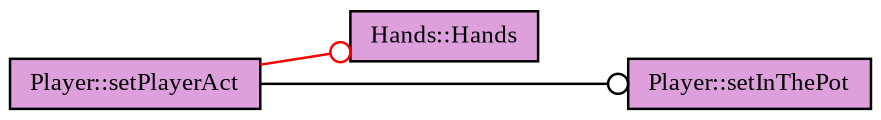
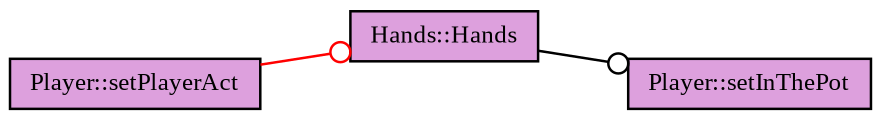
(434, 84) -> (573, 56)
